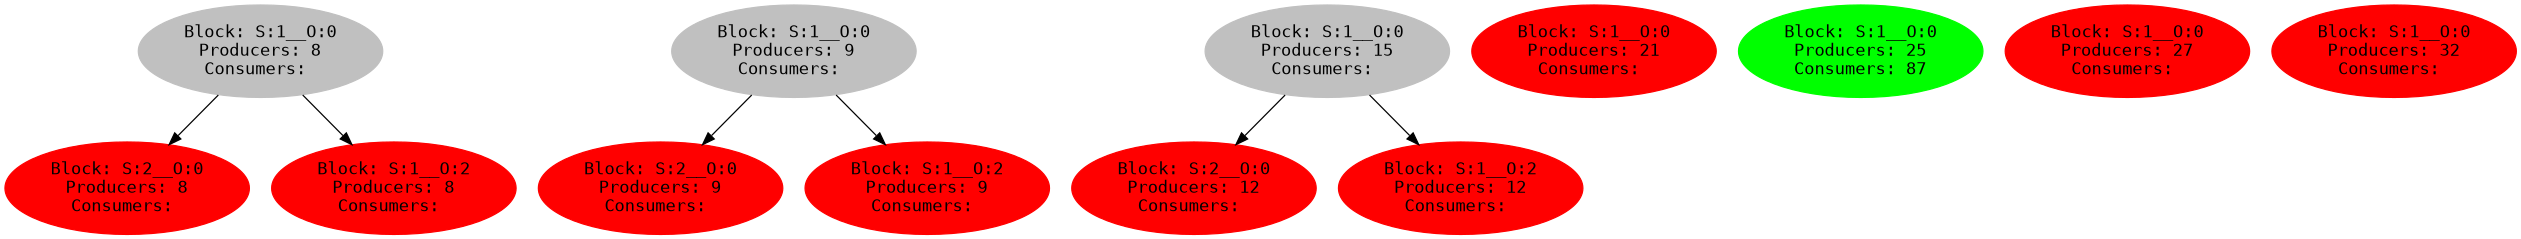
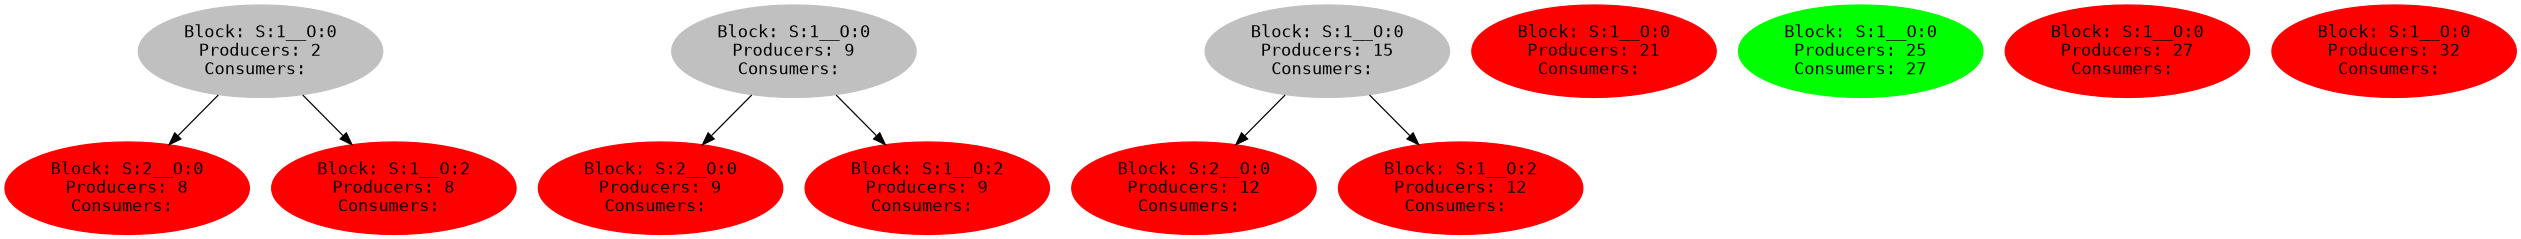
(261, 51) -> (261, 51)
(1861, 51) -> (1861, 51)
